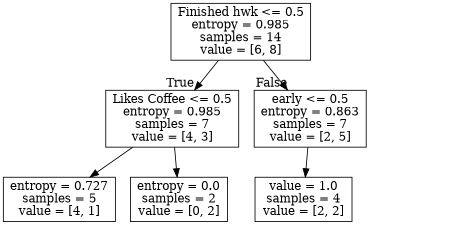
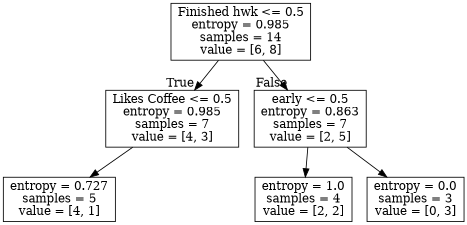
(179, 199) -> none
(304, 199) -> (304, 199)
none -> (416, 199)
